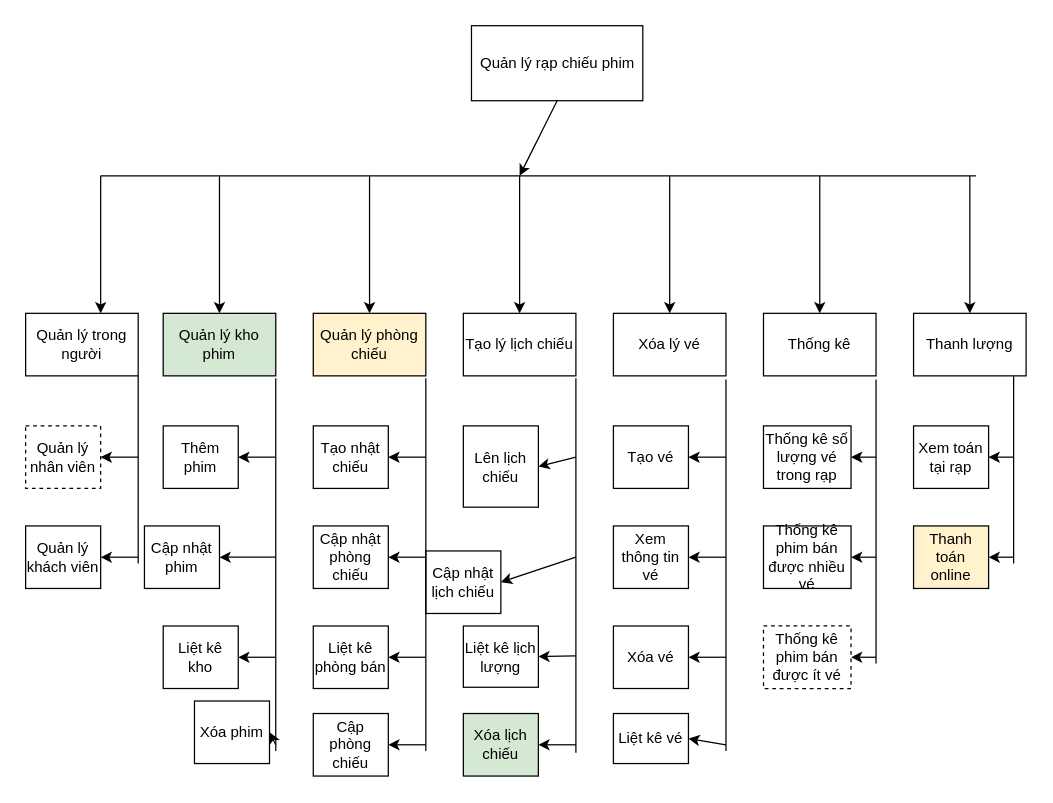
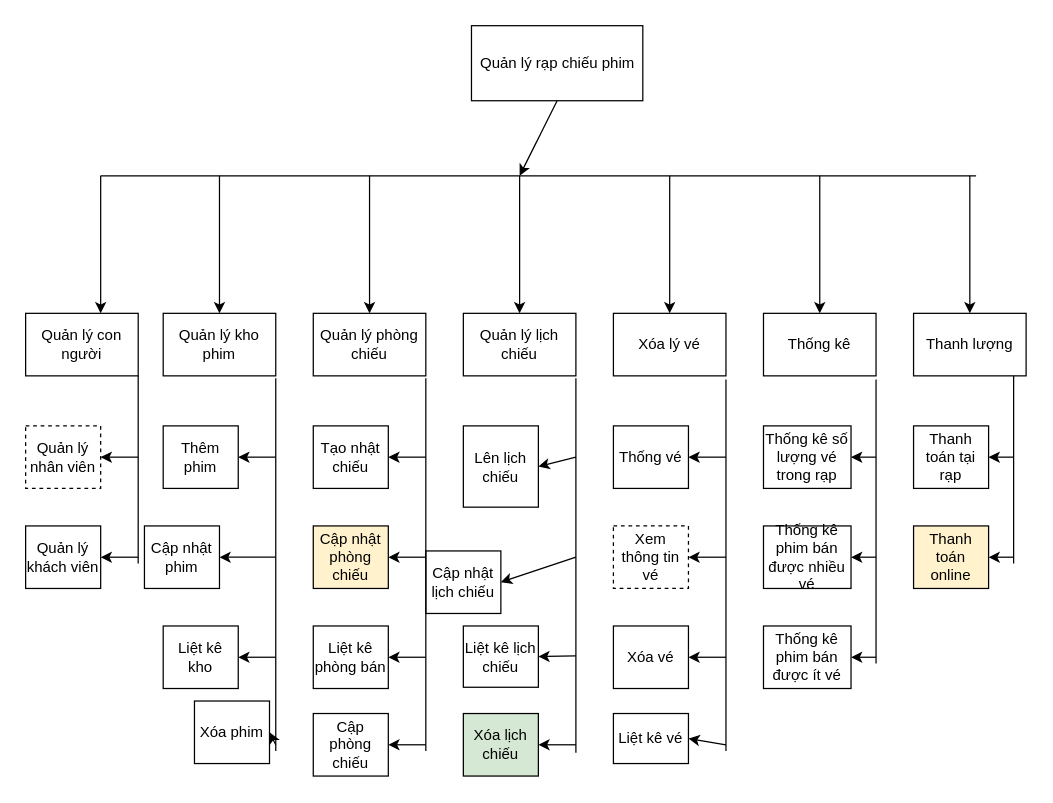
(82, 344) -> (82, 344)
(219, 344) -> (219, 344)
(369, 344) -> (369, 344)
(519, 344) -> (519, 344)
(651, 457) -> (651, 457)
(951, 457) -> (951, 457)
(351, 557) -> (351, 557)
(651, 557) -> (651, 557)
(501, 657) -> (501, 657)
(807, 657) -> (807, 657)
